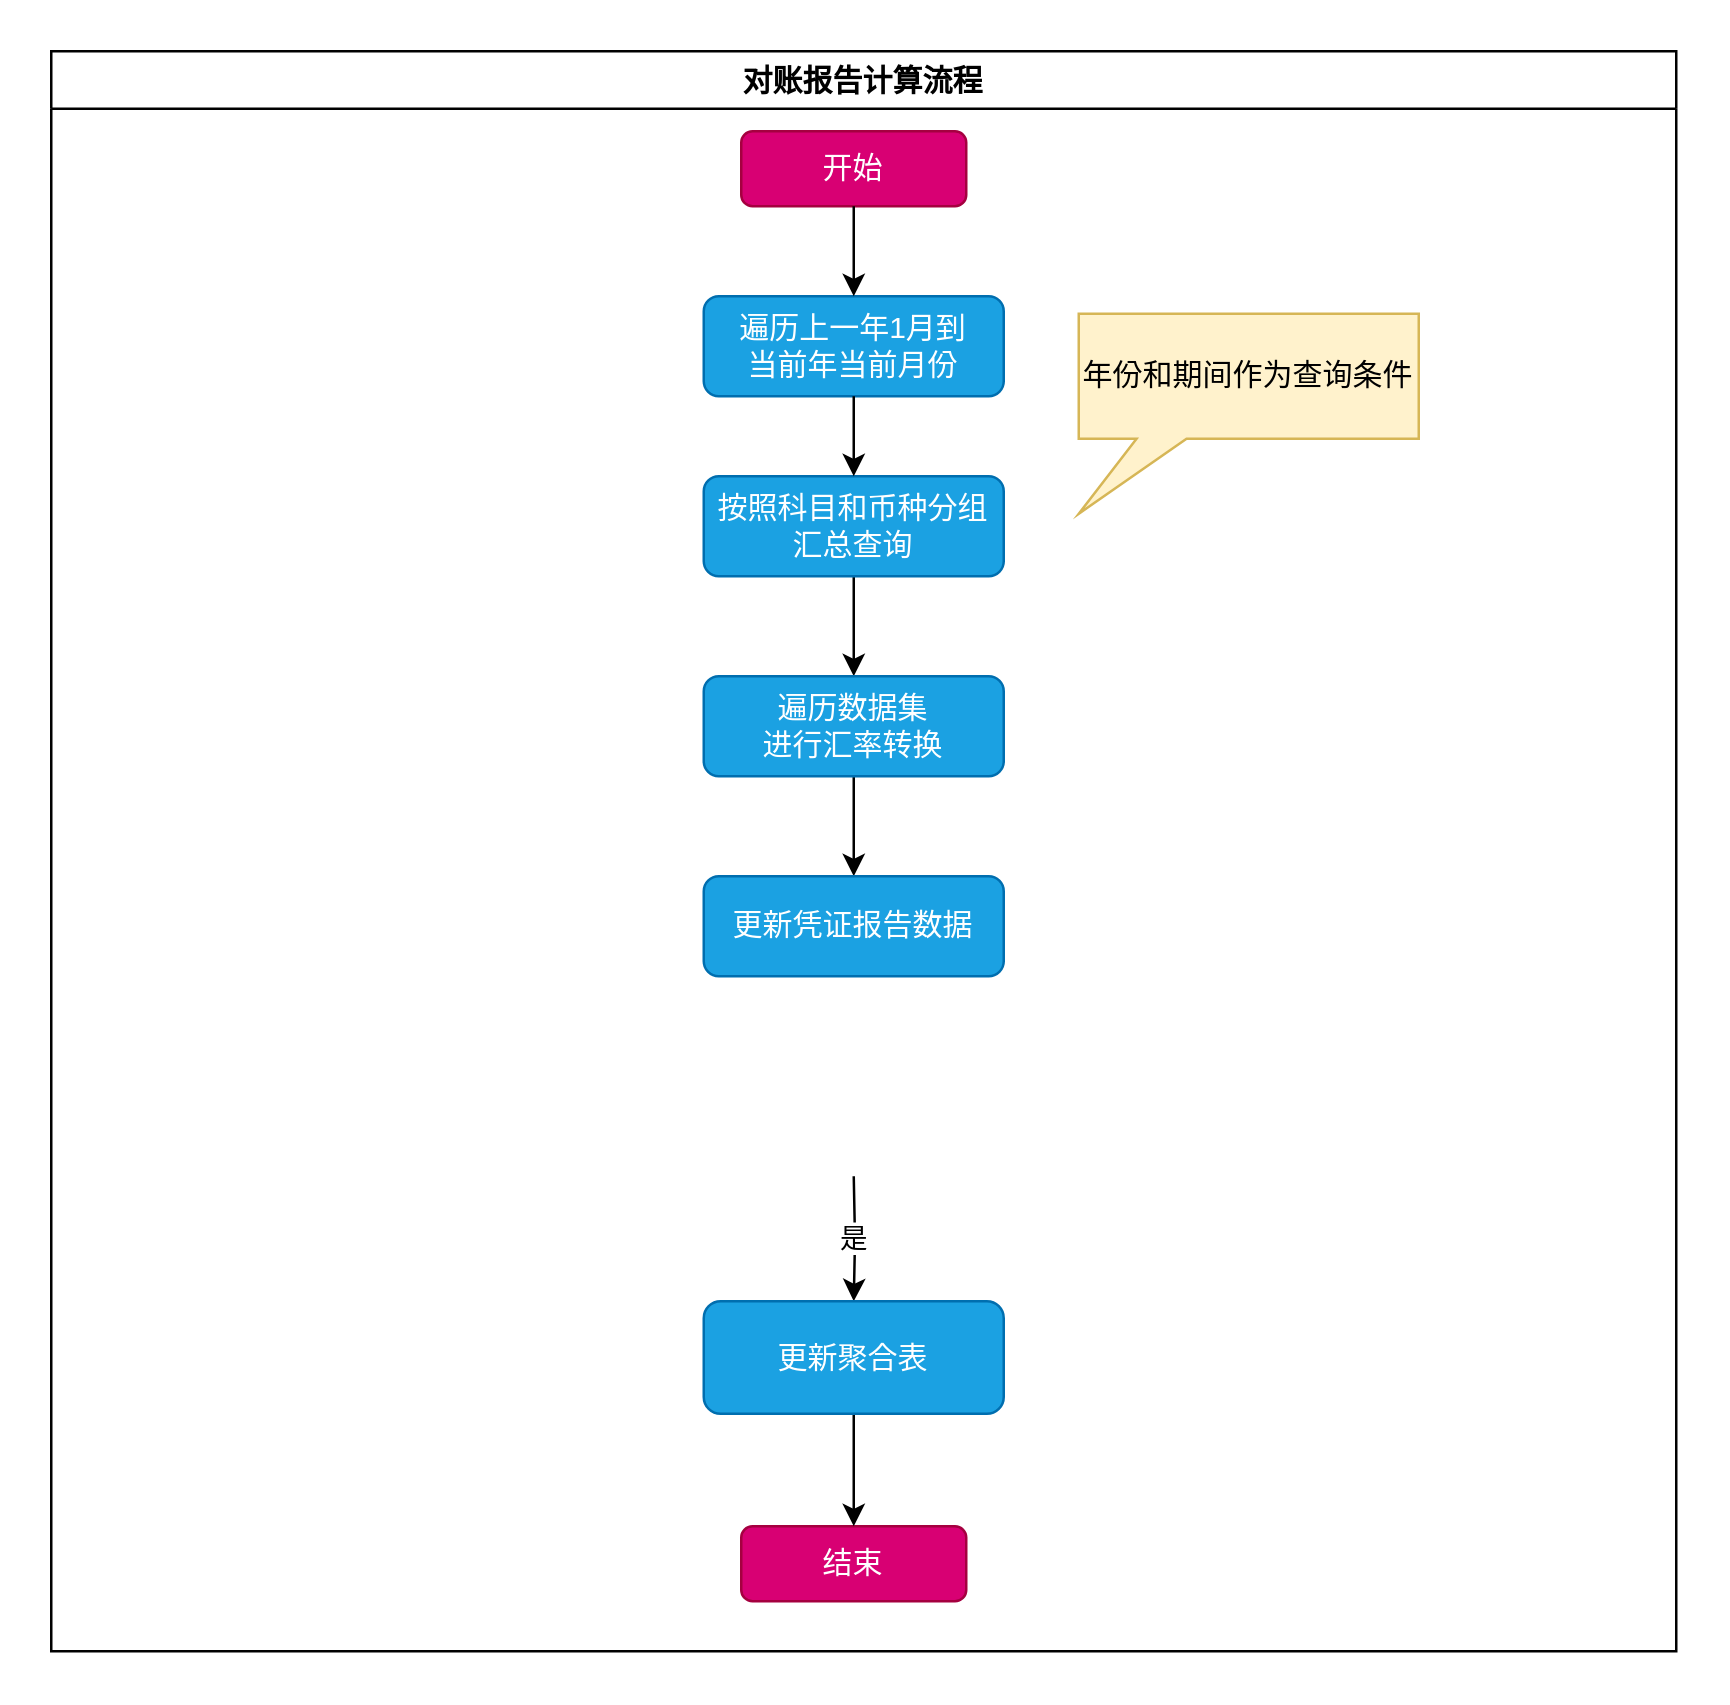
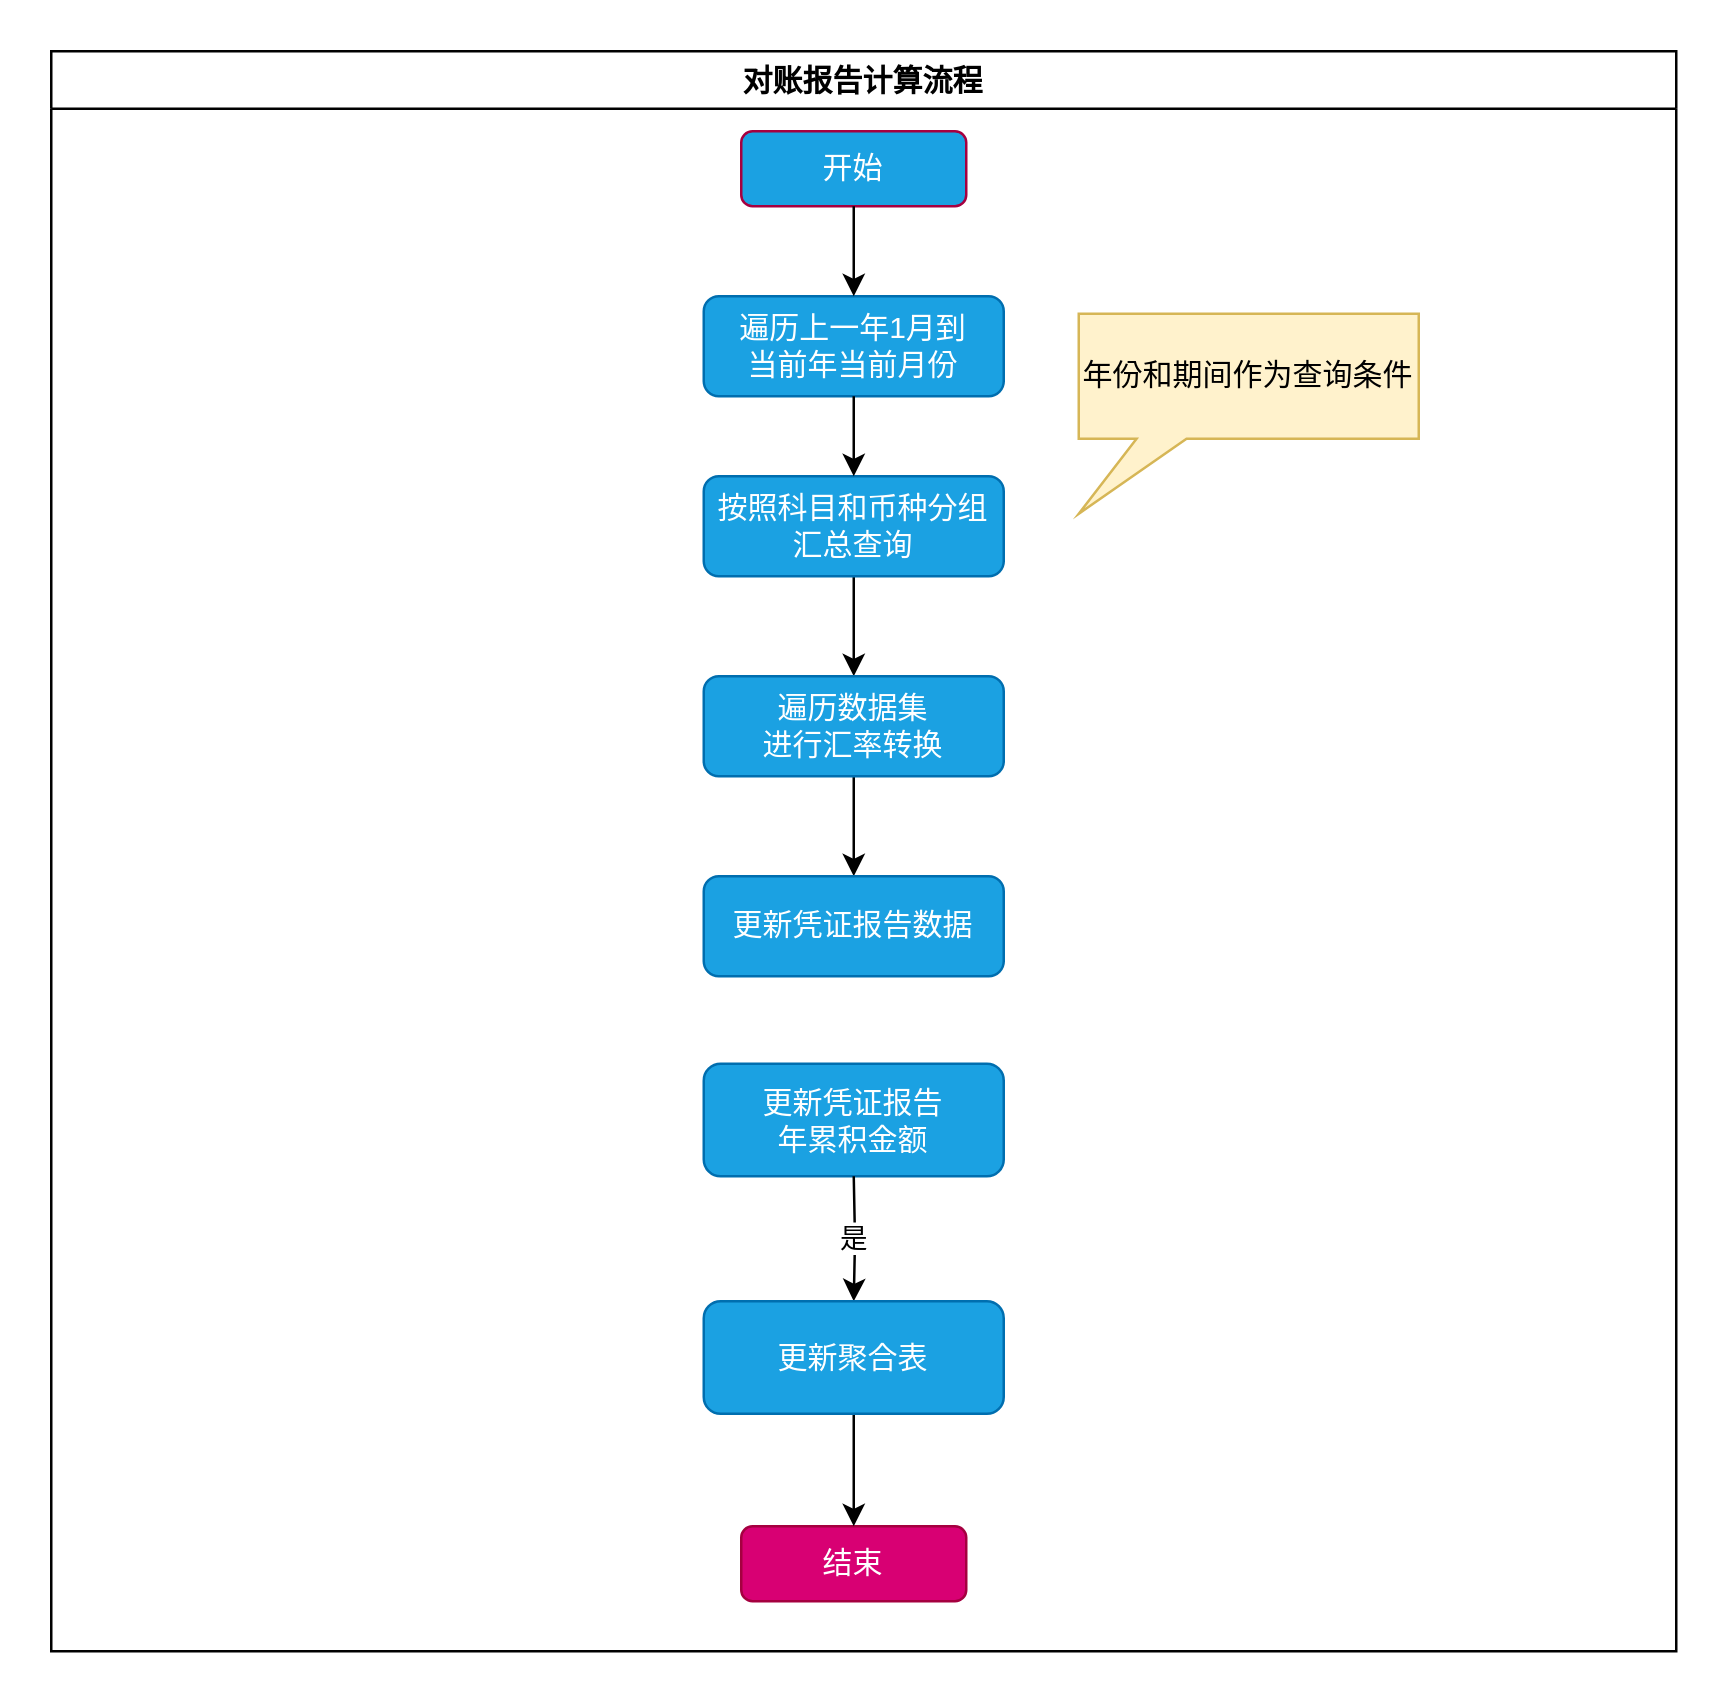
(854, 169) -> (854, 169)
none -> (854, 1120)
